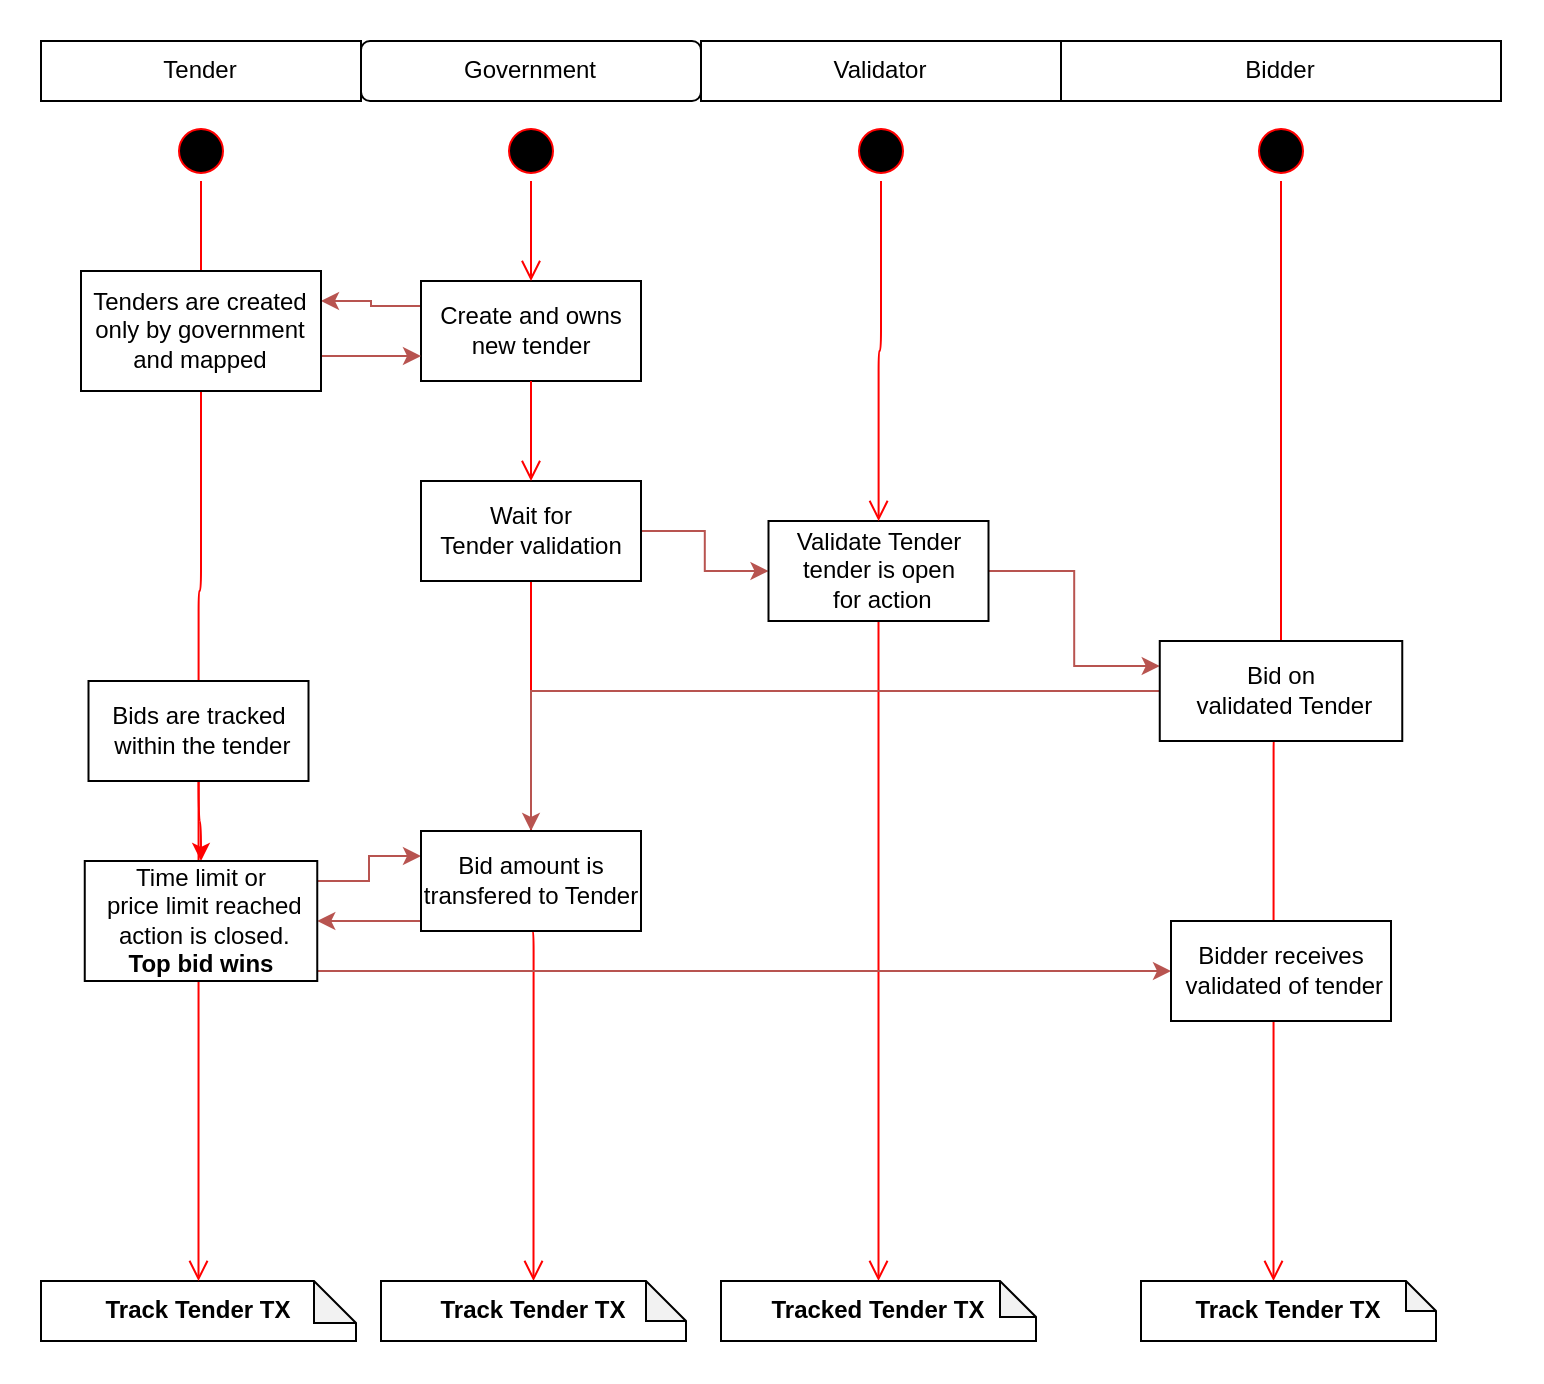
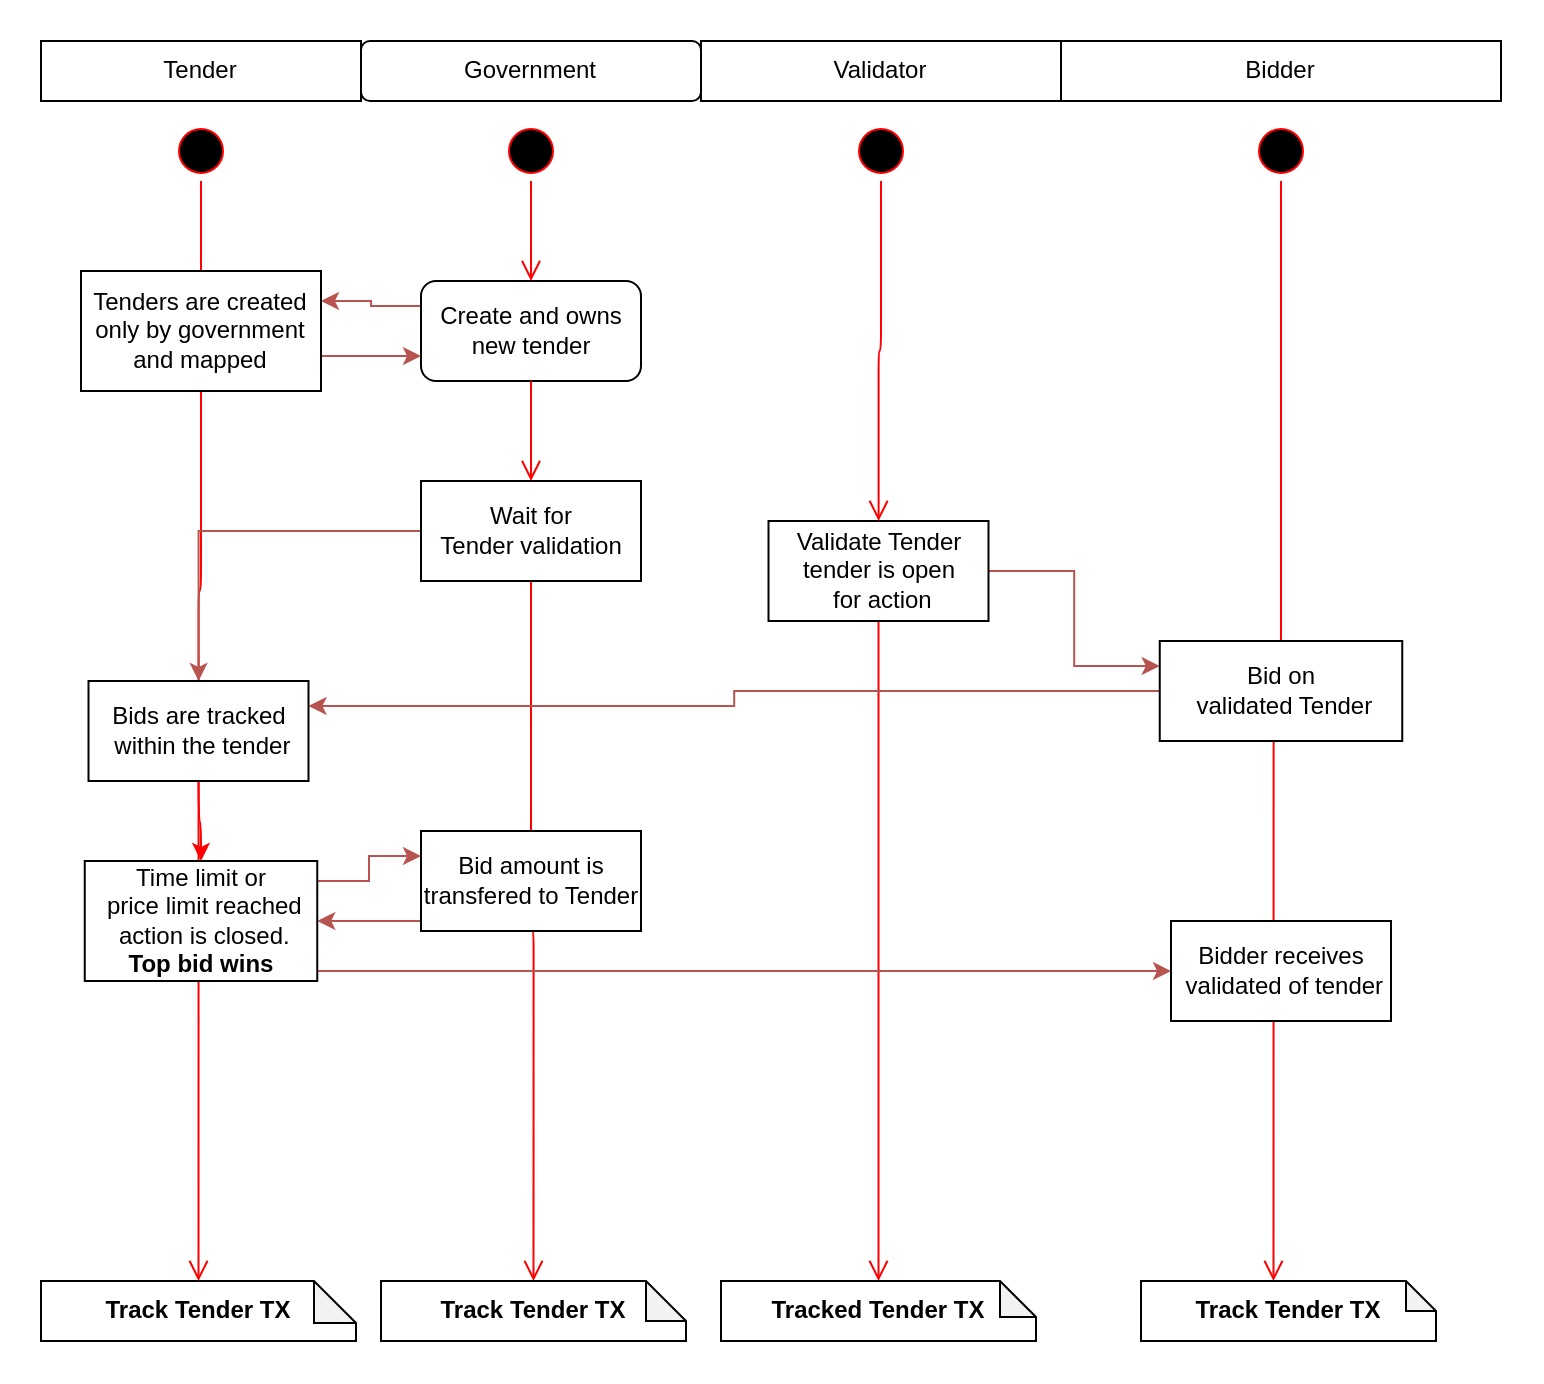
(531, 331) -> (531, 331)
(705, 544) -> (313, 531)
(636, 691) -> (537, 706)
